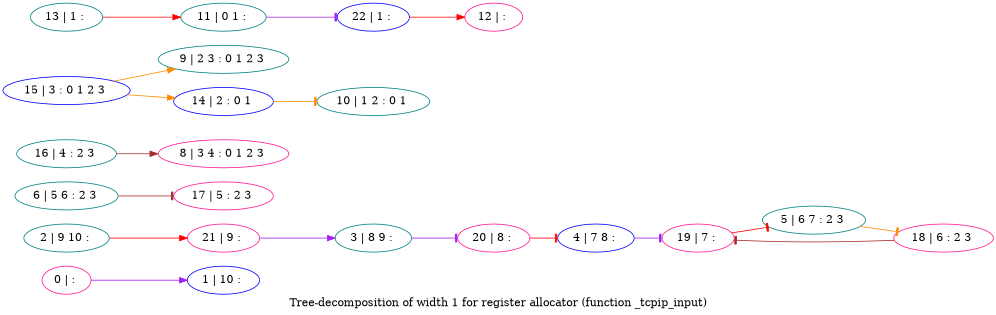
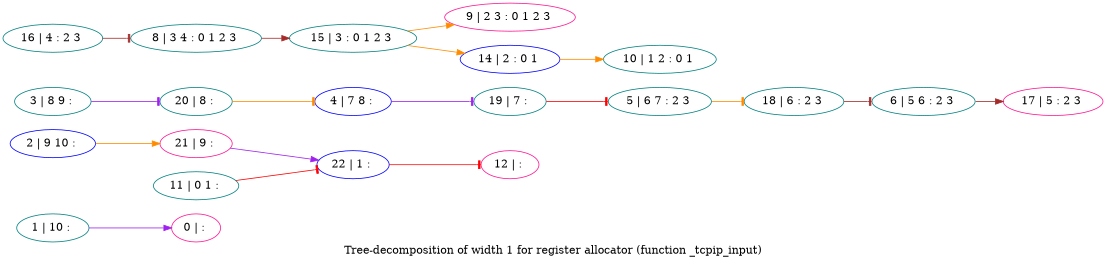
(67, 17) -> none
(300, 17) -> (275, 175)
(433, 17) -> (433, 165)
none -> (272, 38)
(223, 59) -> (510, 17)
(67, 91) -> (353, 38)
(293, 101) -> (578, 59)
(133, 154) -> (115, 38)
(223, 154) -> (196, 38)
(144, 196) -> (986, 101)
(67, 238) -> (53, 144)
(144, 238) -> (124, 144)
(293, 238) -> (271, 154)
(494, 238) -> (196, 101)
(542, 238) -> (271, 101)
(698, 238) -> (510, 101)
(944, 238) -> (794, 101)
(816, 242) -> (856, 101)
(135, 280) -> (126, 228)
(223, 280) -> (53, 228)
